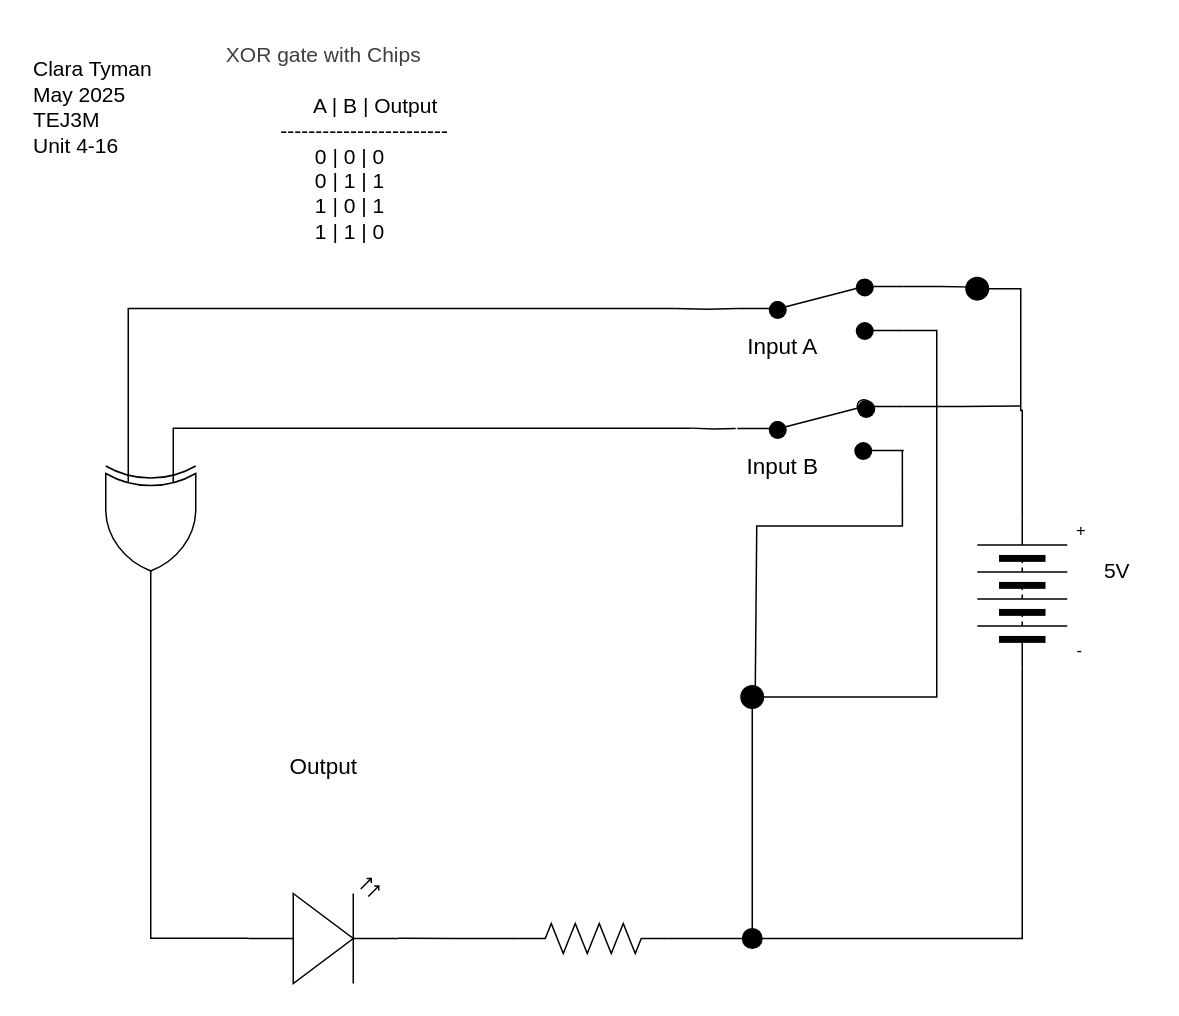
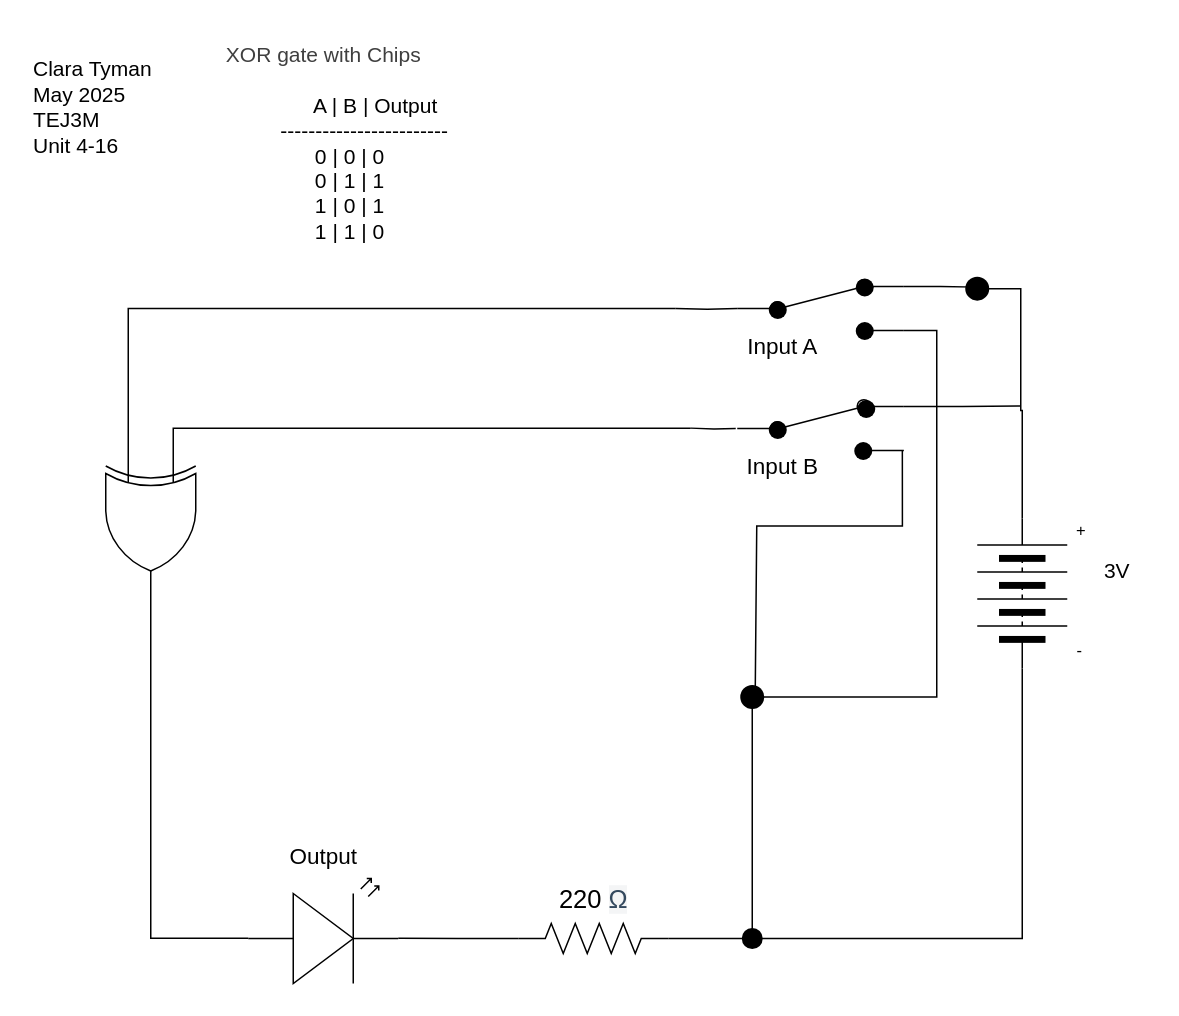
(1118, 571) -> (1118, 571)
(323, 766) -> (323, 856)
none -> (593, 901)
